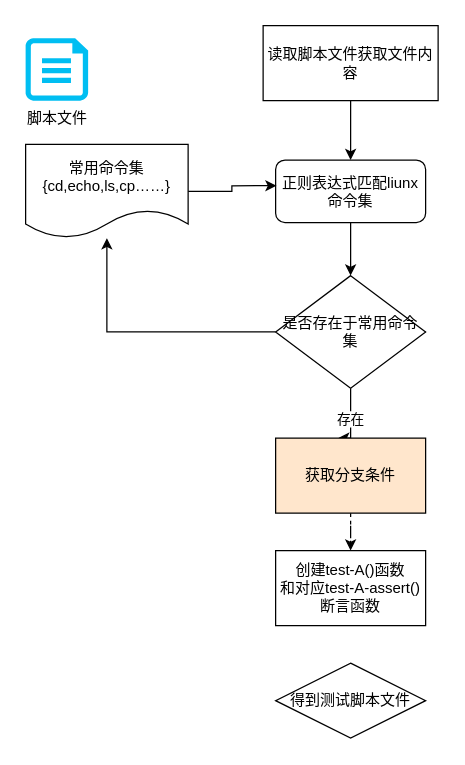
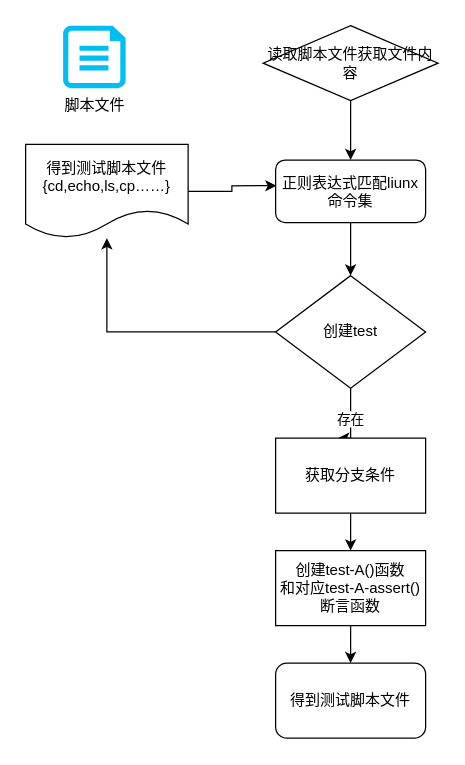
(351, 63) -> (351, 63)
(57, 69) -> (94, 57)
(107, 177) -> (107, 177)
(351, 332) -> (351, 332)
(351, 476) -> (351, 476)
(351, 521) -> (351, 521)
none -> (351, 649)
(351, 701) -> (351, 701)
